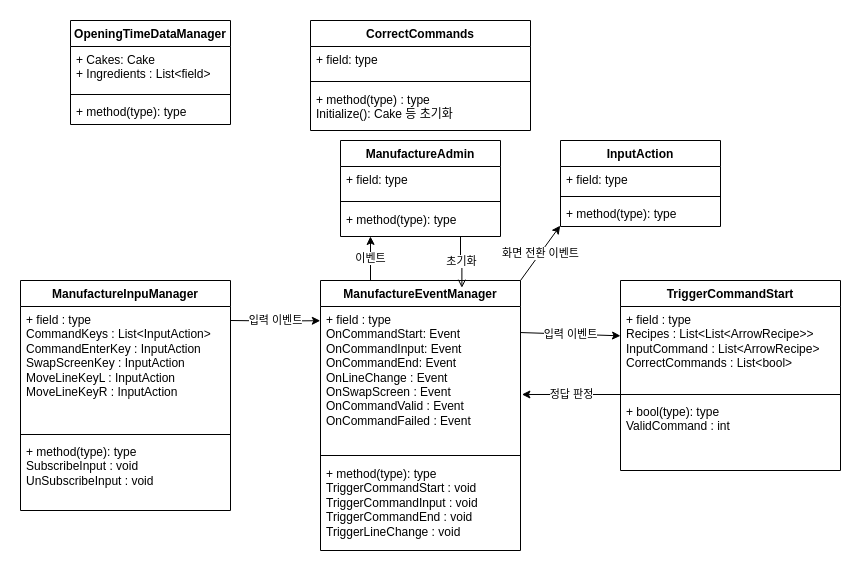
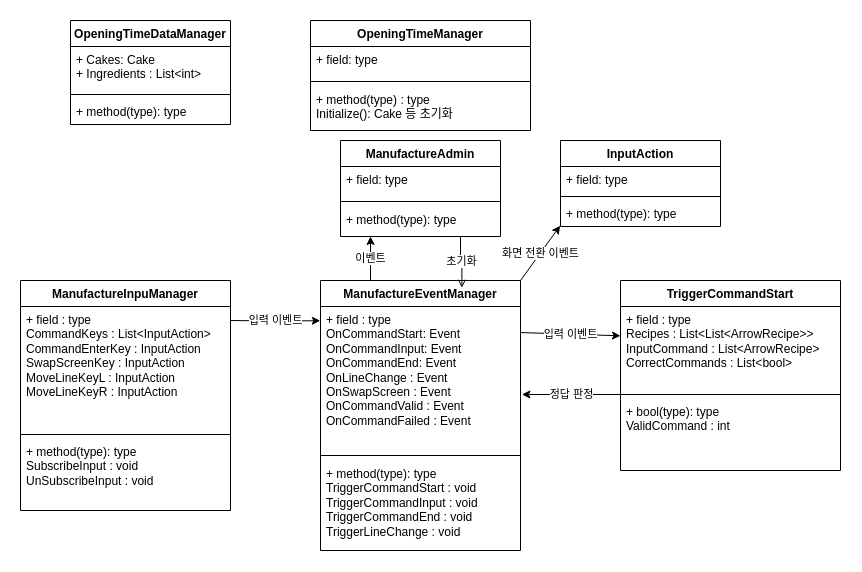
(421, 35) -> (421, 35)
(152, 75) -> (150, 68)
